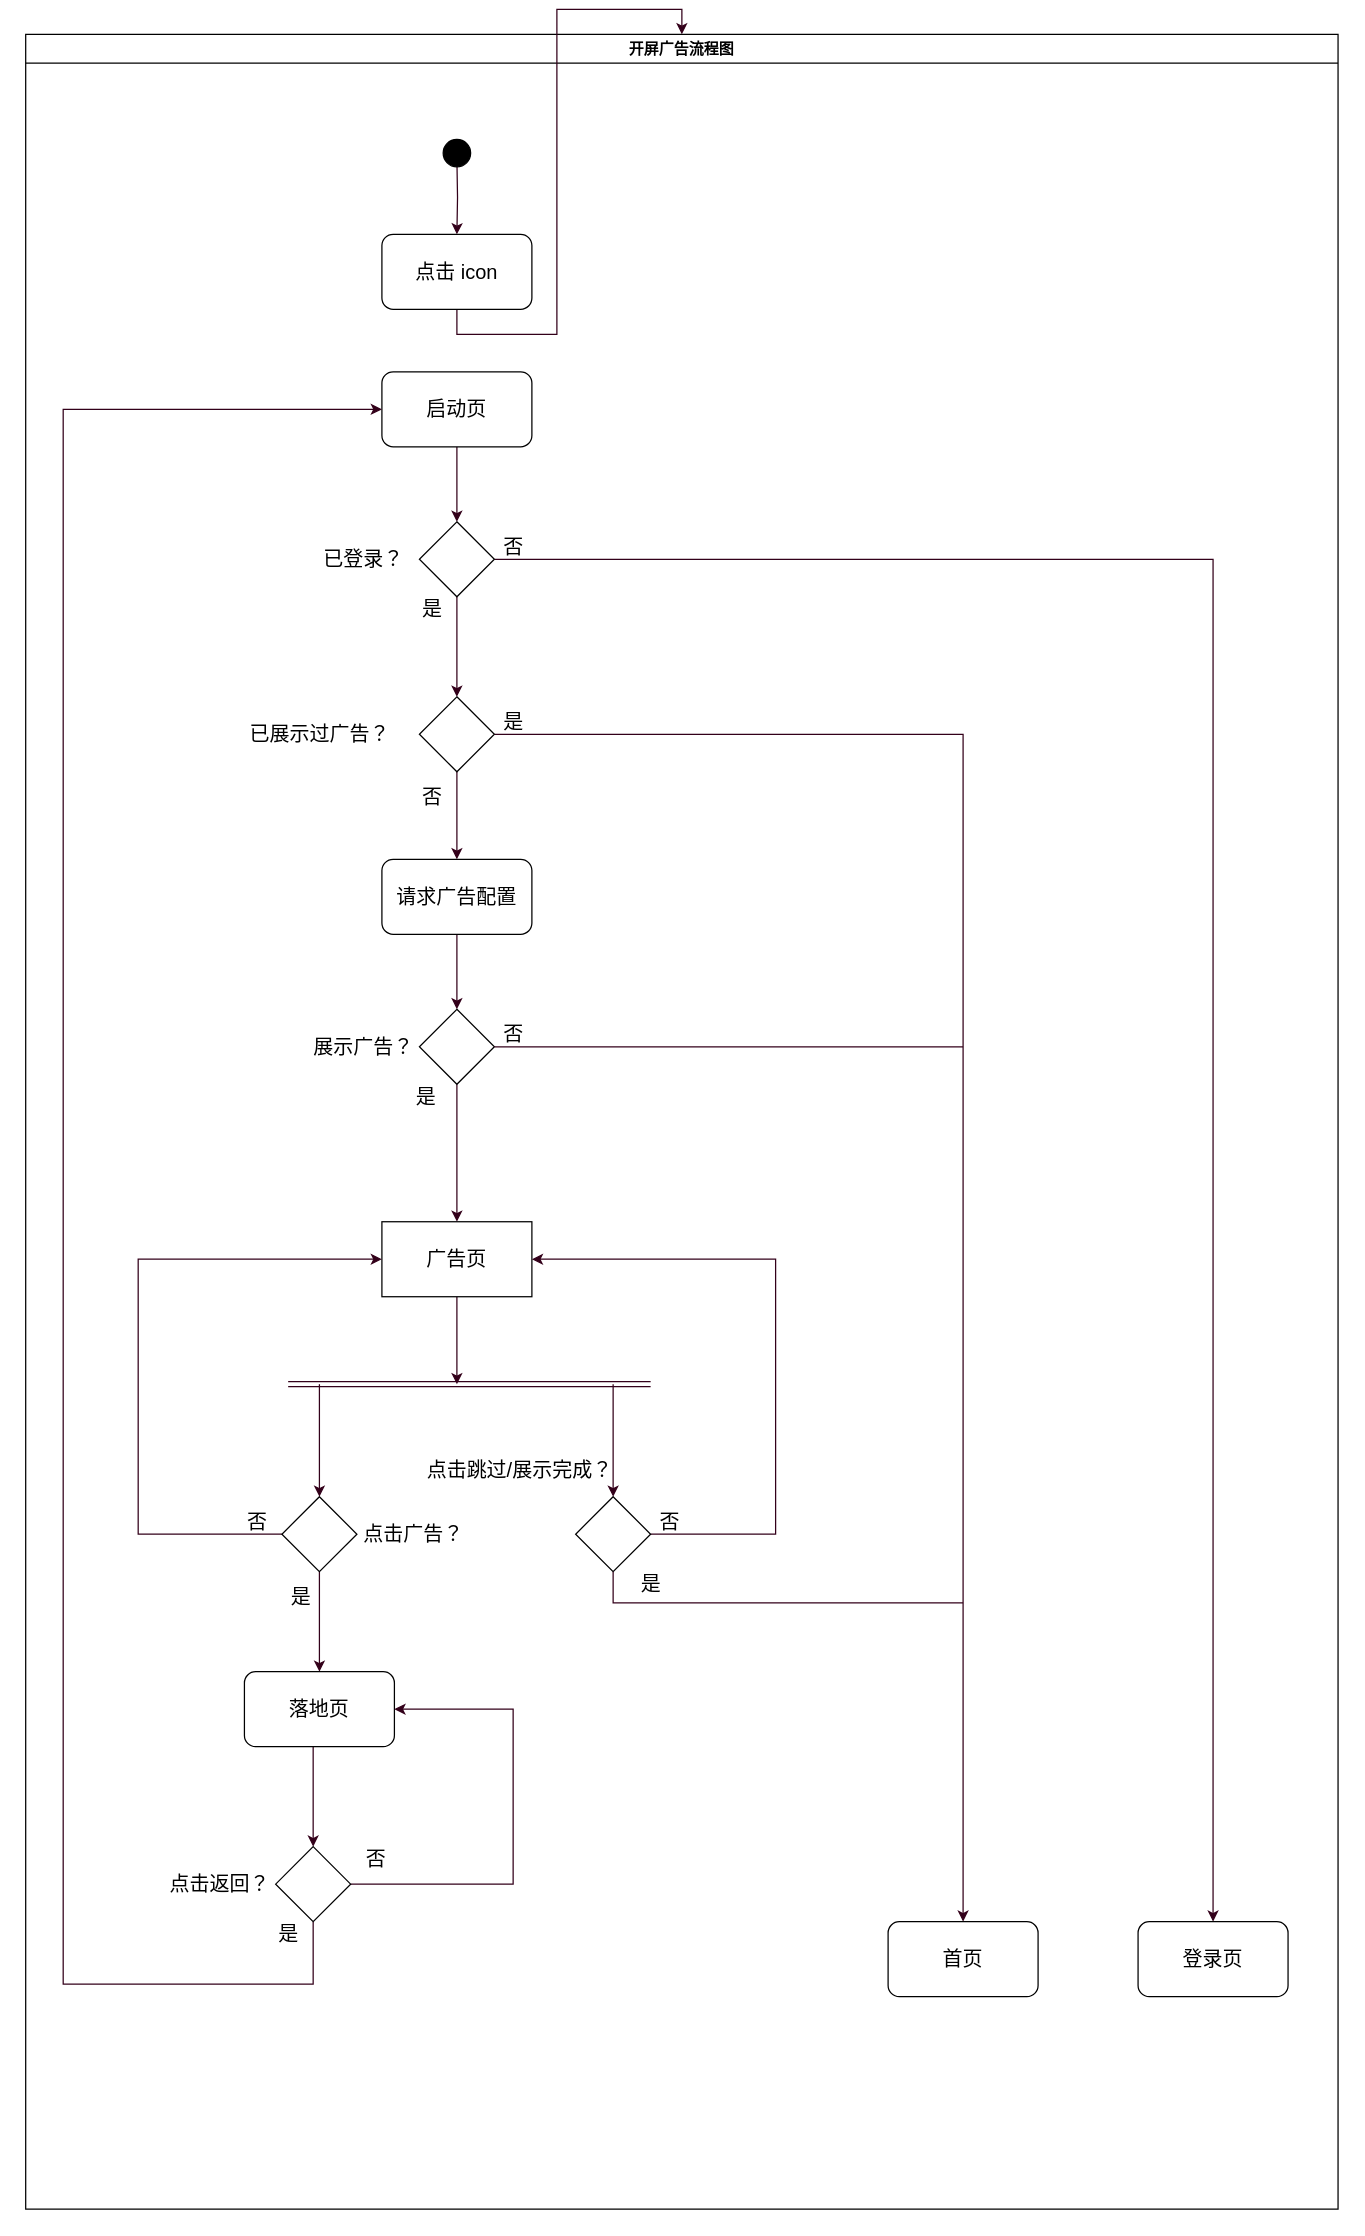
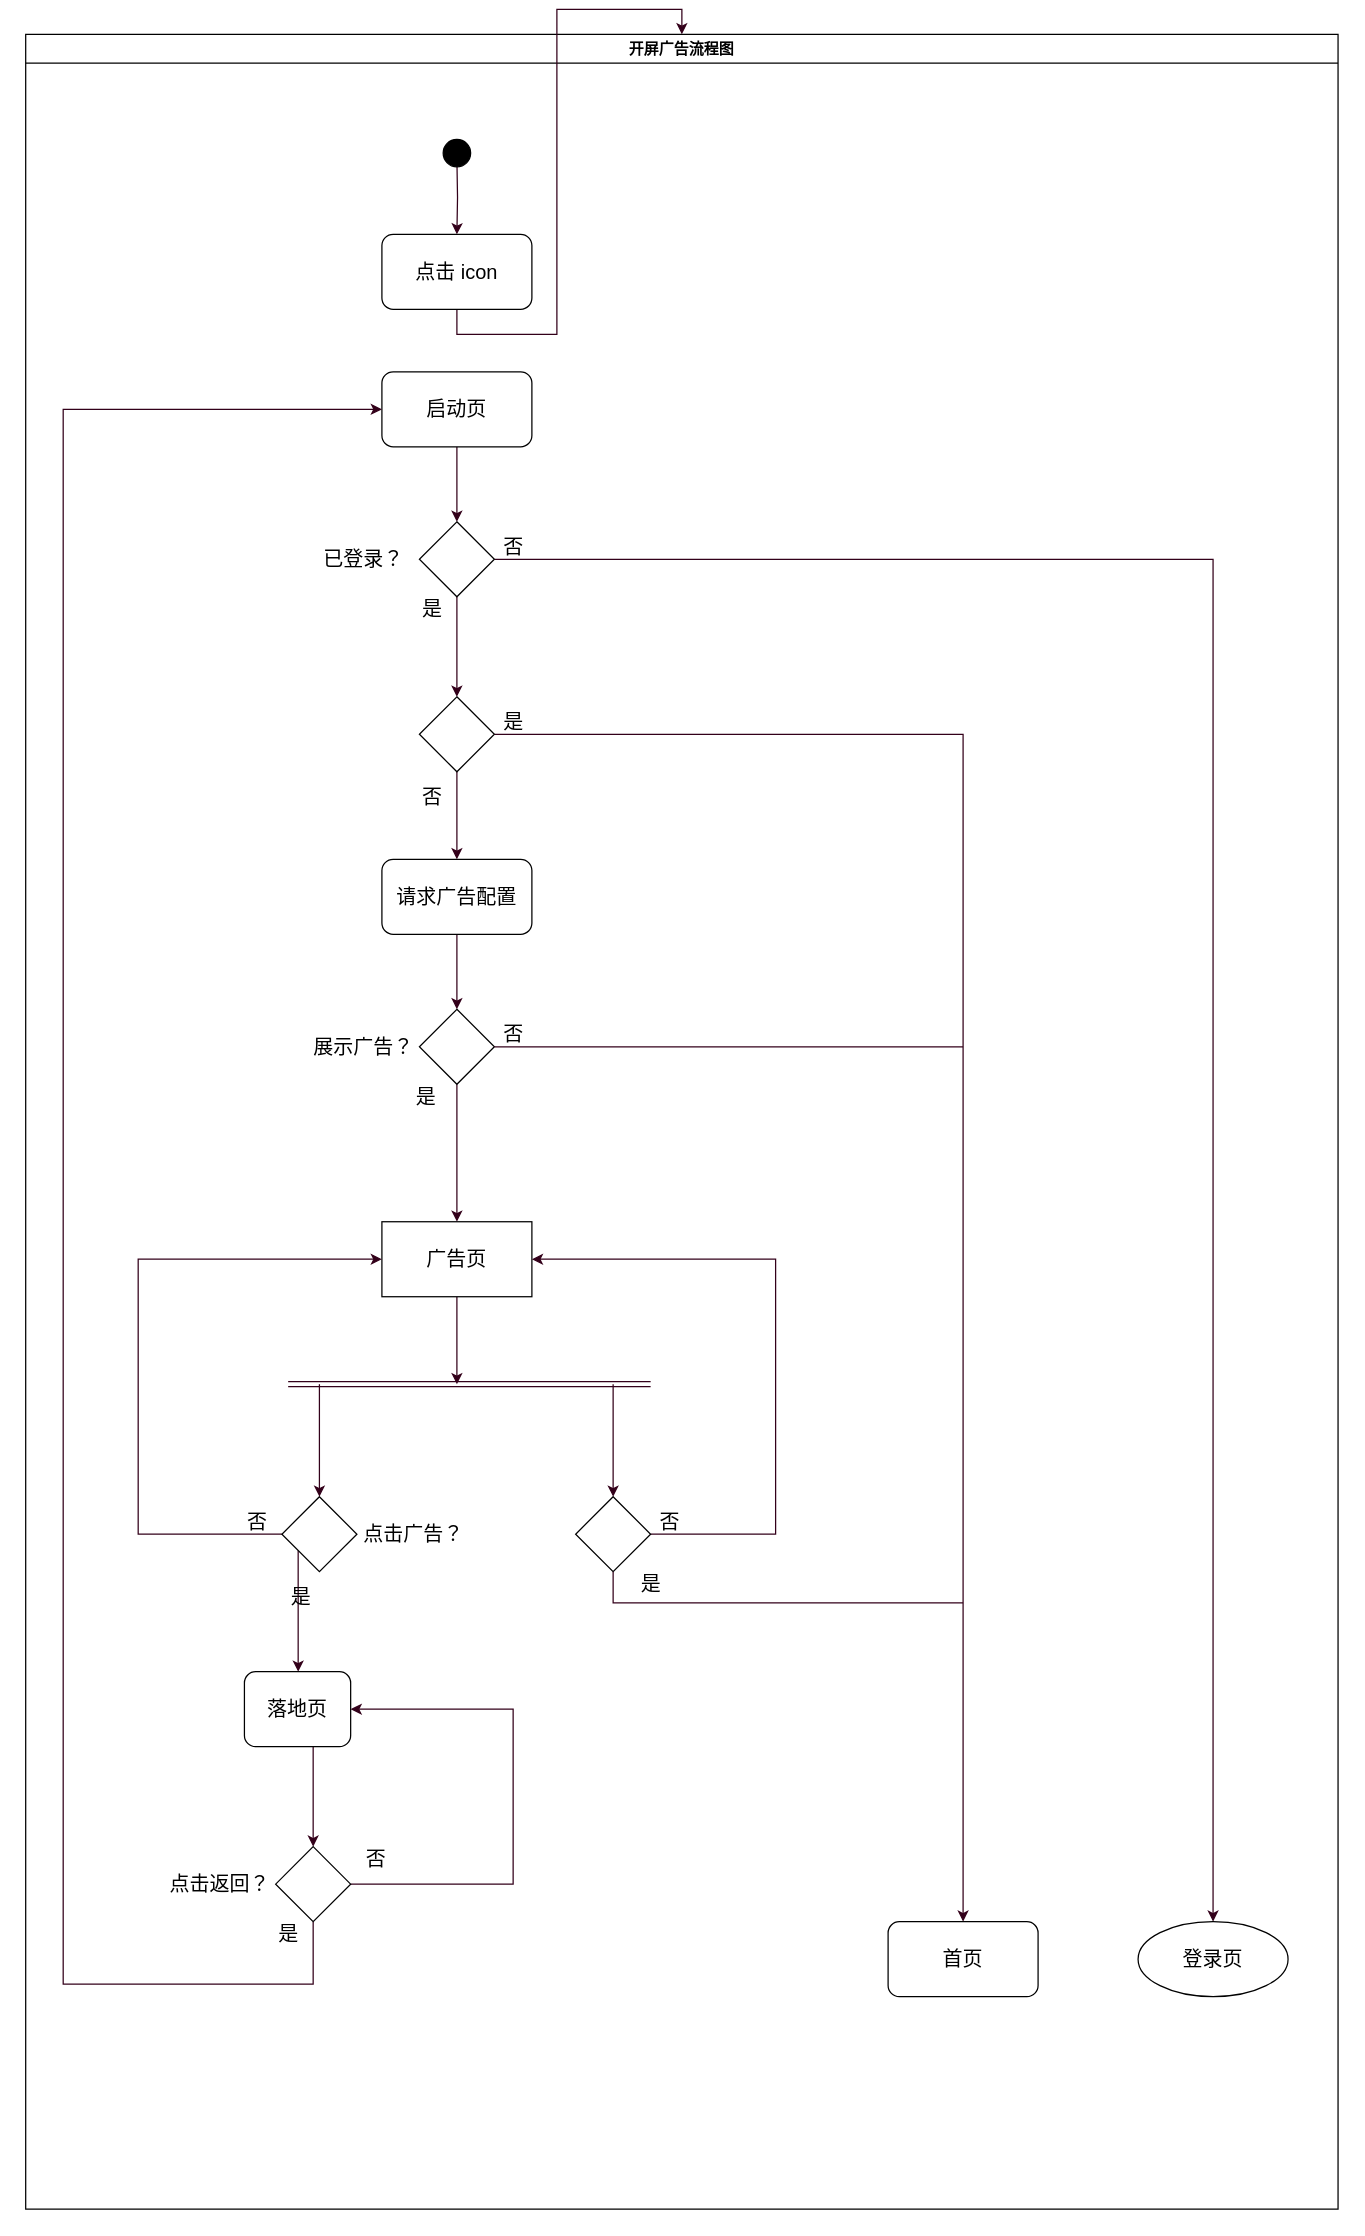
(319, 734) -> none
(519, 1471) -> none
(319, 1709) -> (298, 1709)
(1213, 1959) -> (1213, 1959)
